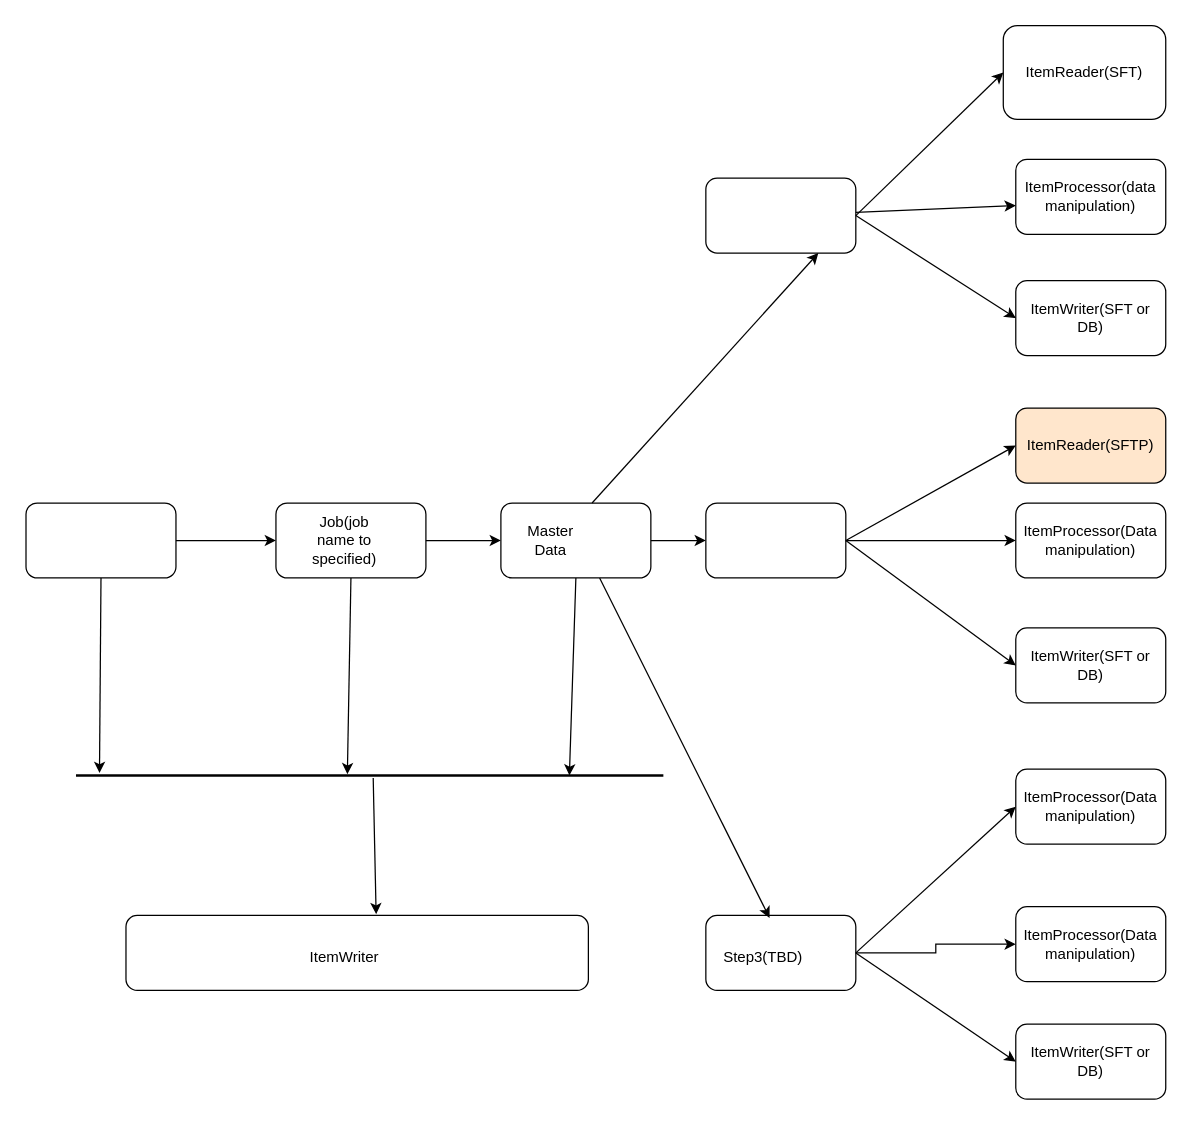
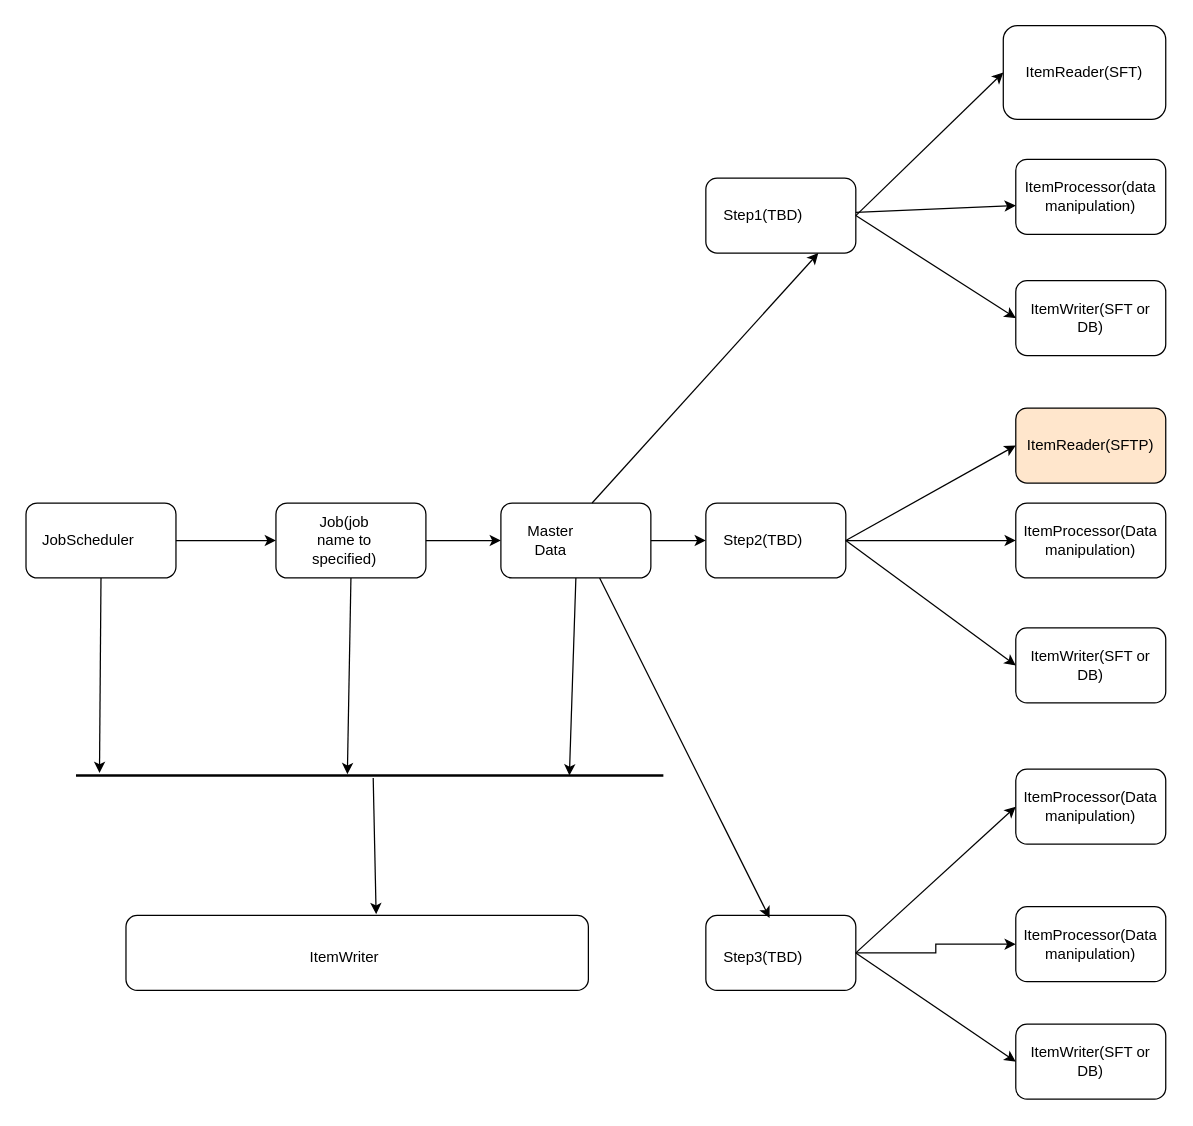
none -> (763, 216)
none -> (88, 541)
none -> (763, 541)
